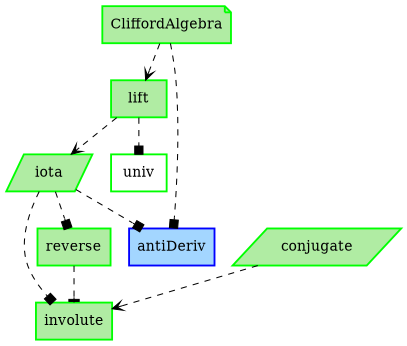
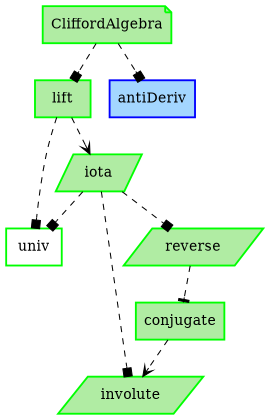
(155, 57) -> (88, 57)
(104, 206) -> (70, 206)
(74, 247) -> (193, 247)
(317, 247) -> (180, 321)
(74, 282) -> (187, 282)
(74, 321) -> (131, 395)
